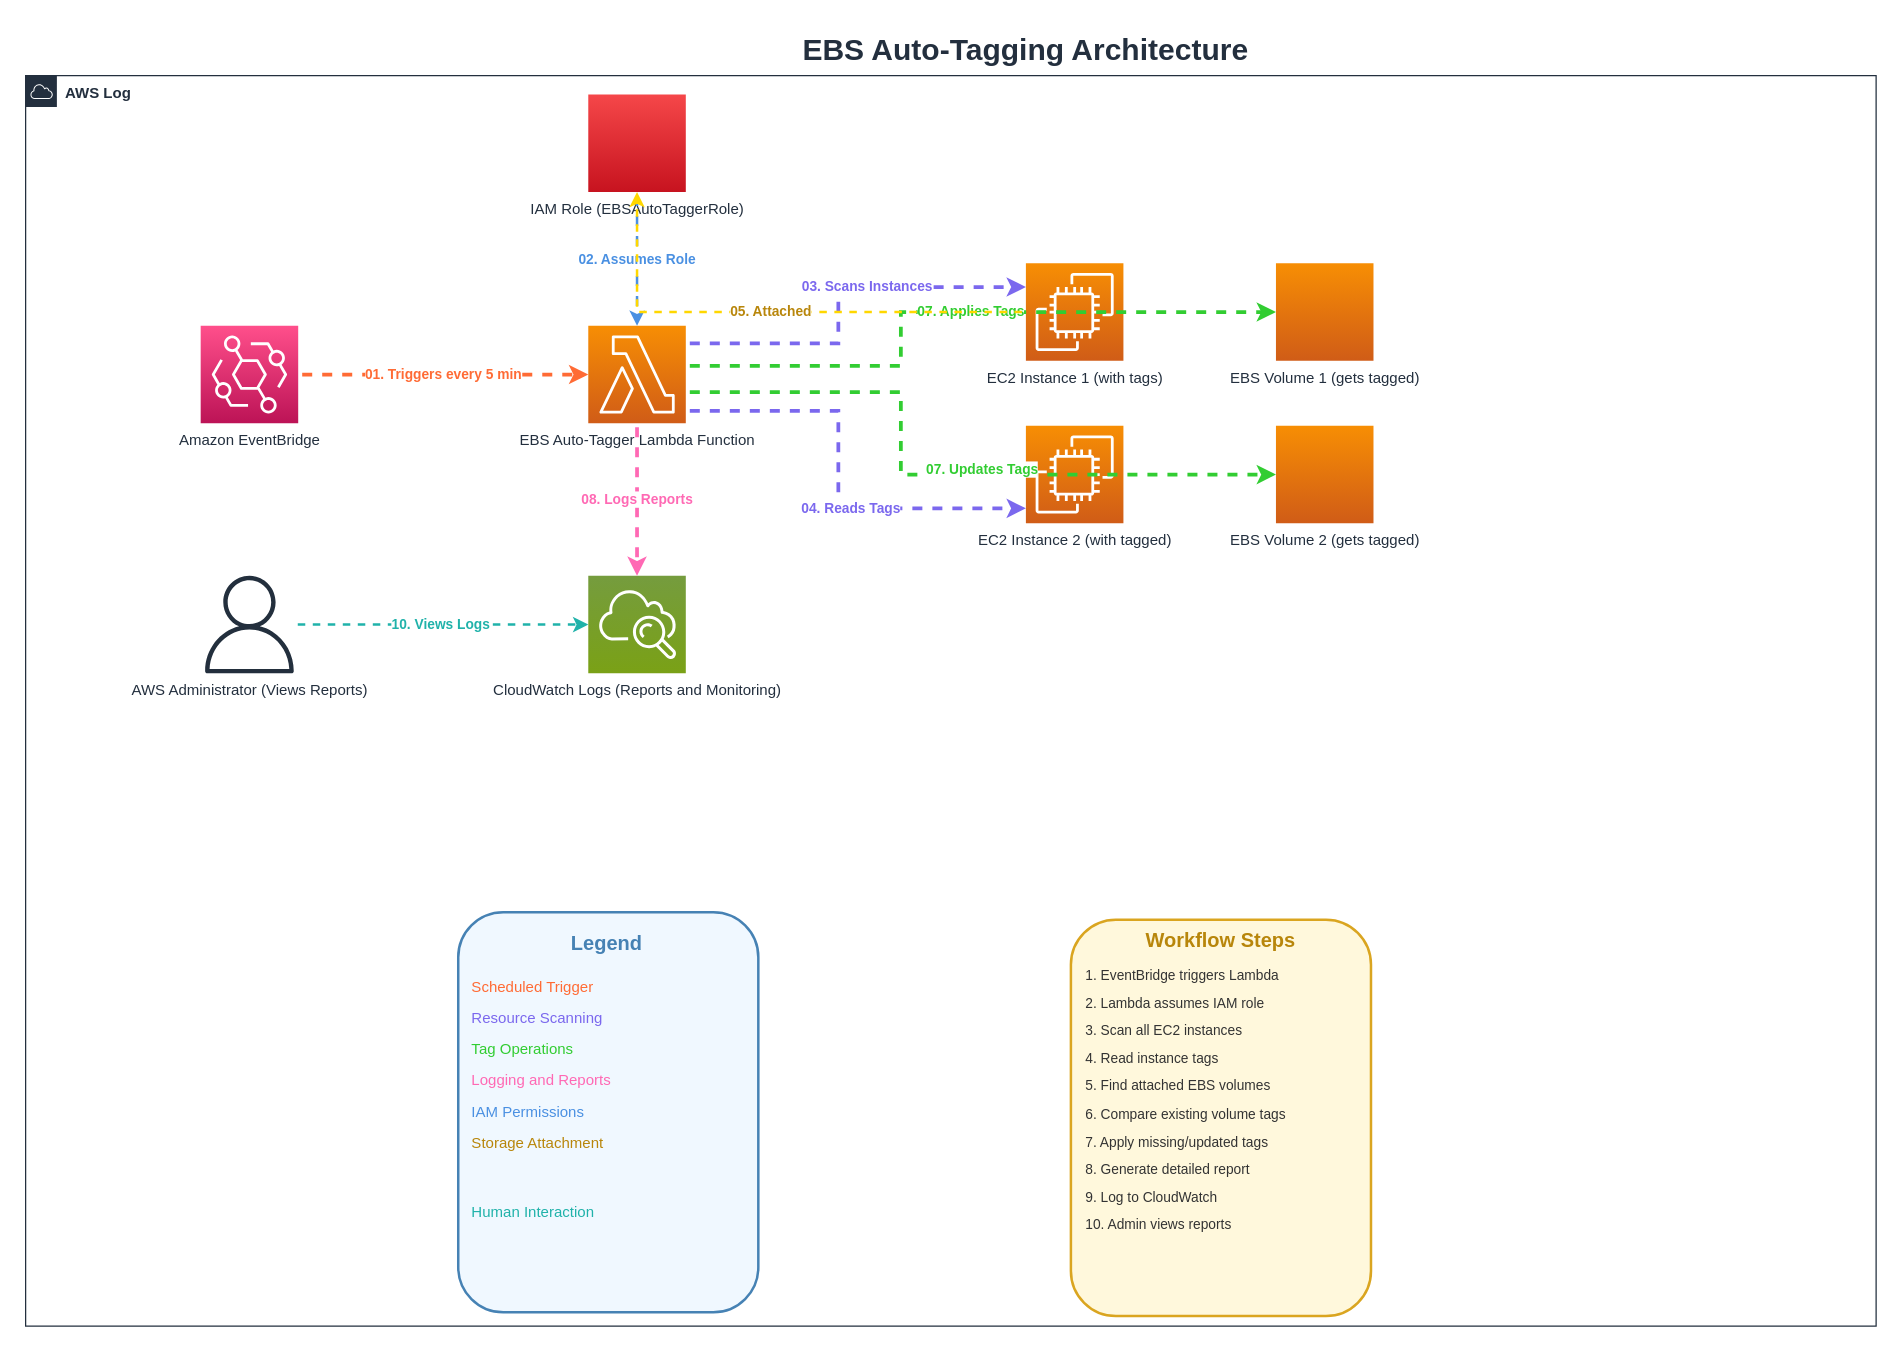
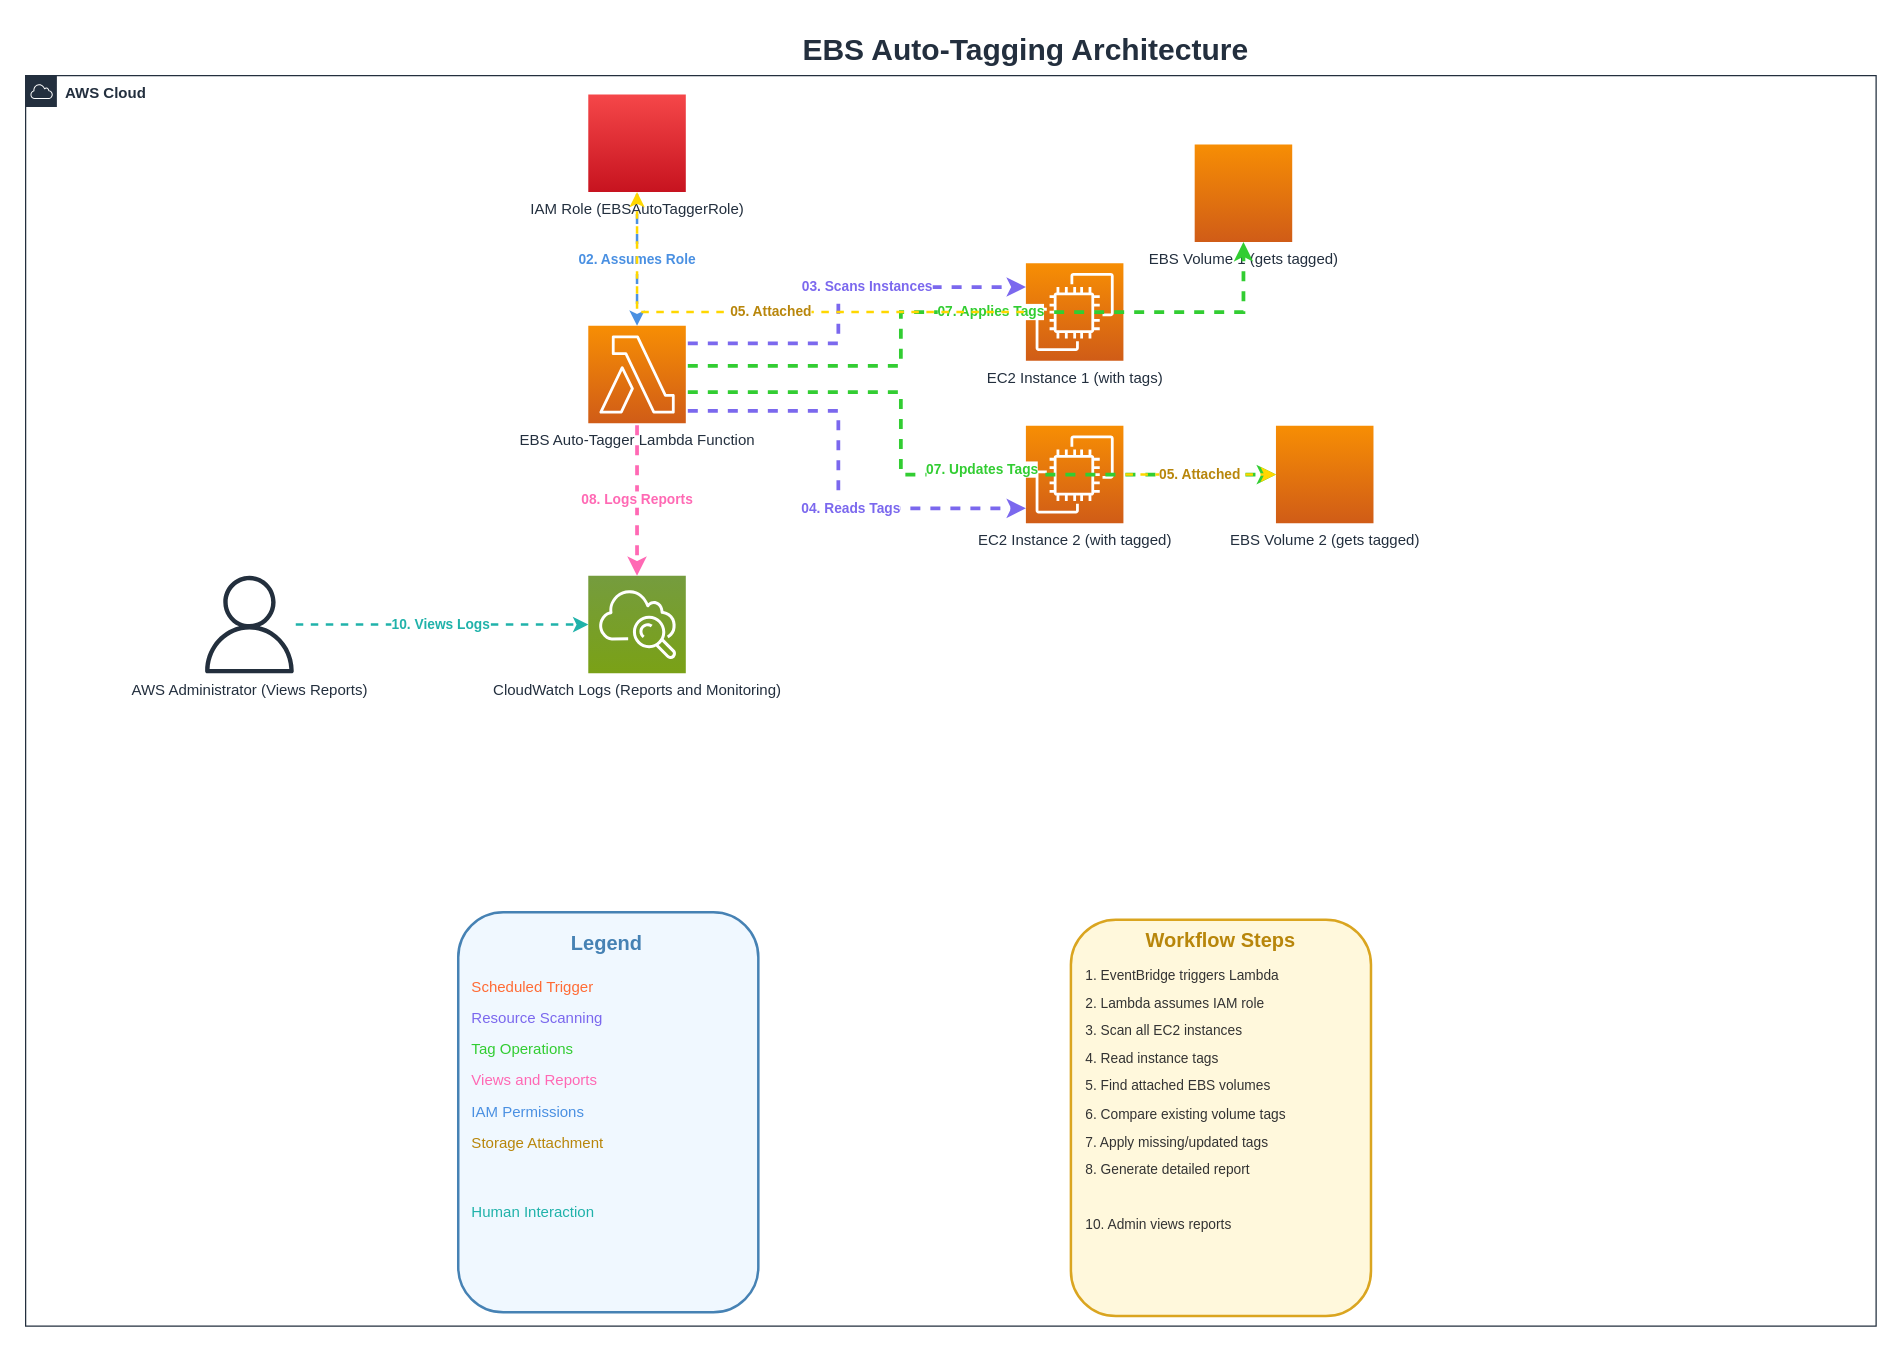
(93, 93) -> (100, 93)
(1324, 312) -> (1243, 193)
(249, 374) -> none
(482, 374) -> none
none -> (1264, 474)
(546, 1081) -> (537, 1081)
(1221, 1193) -> none
